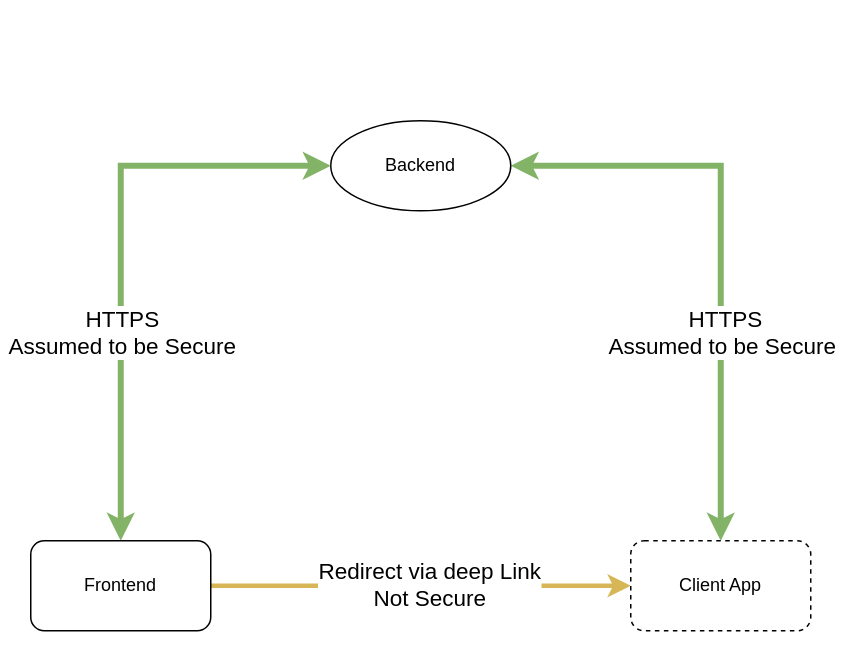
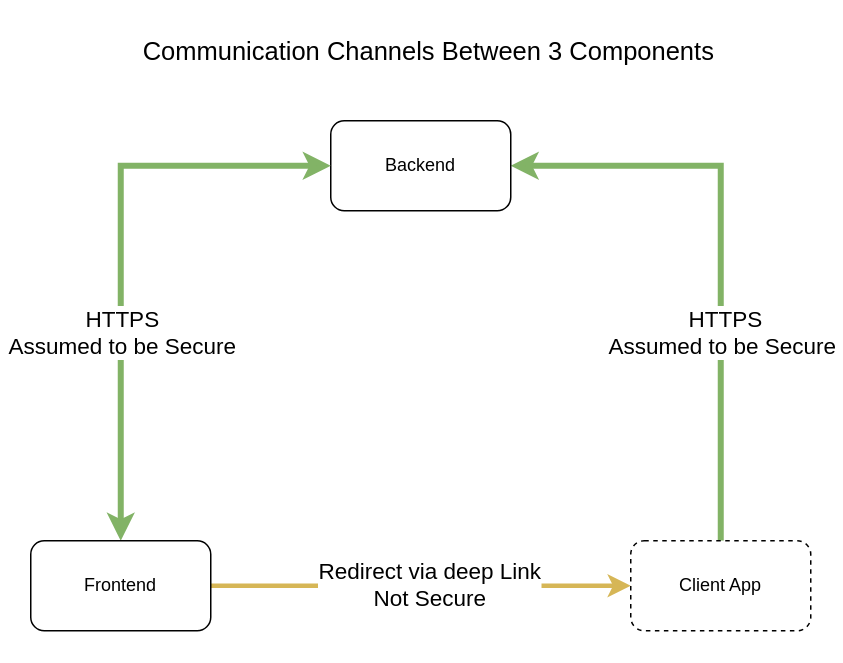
none -> (428, 53)
(421, 166) -> (421, 166)
(721, 519) -> (721, 537)
